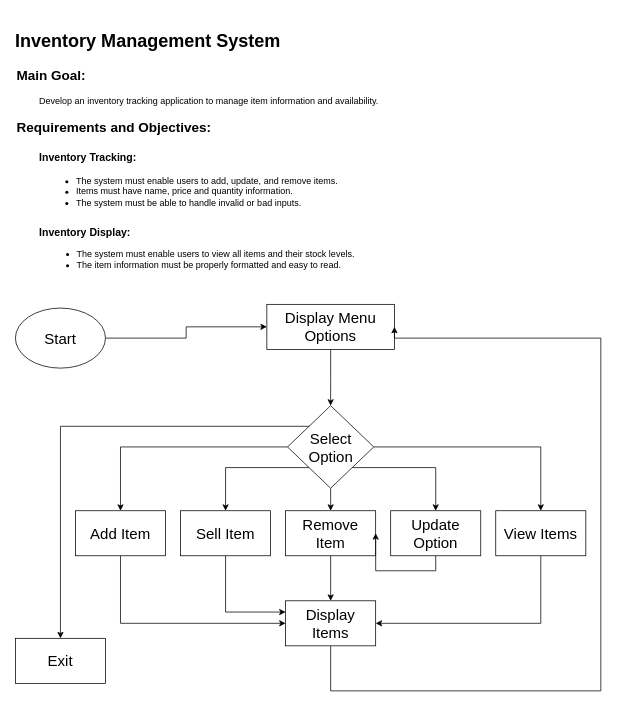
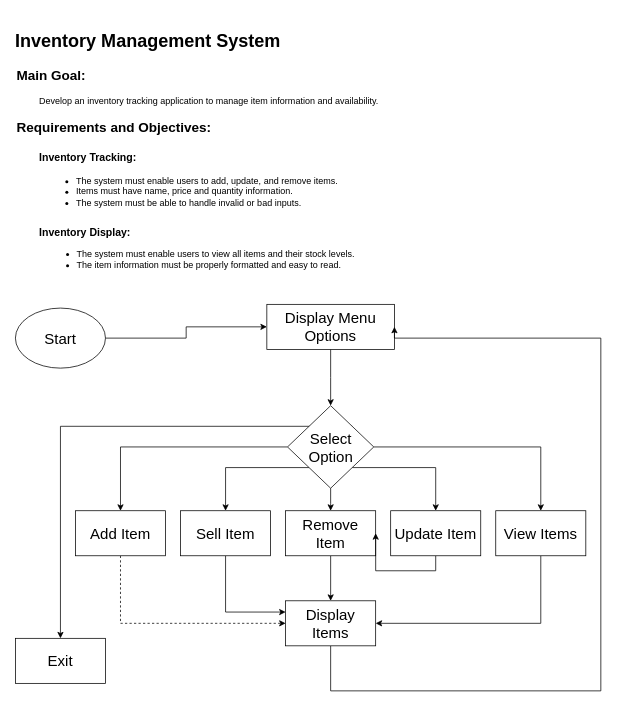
(435, 533) -> (435, 533)
(166, 623) -> (166, 623)
